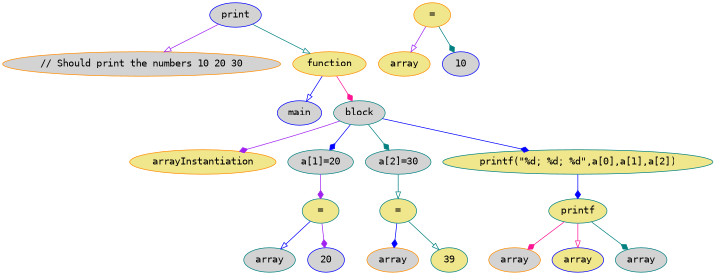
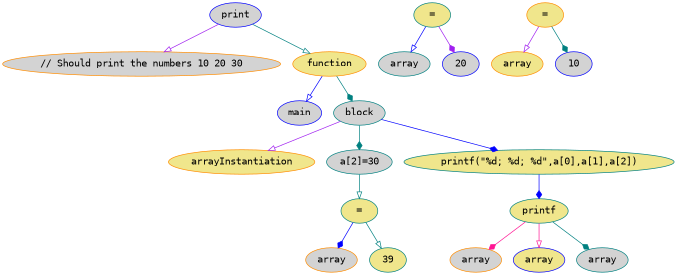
(342, 85) -> (342, 85)
(294, 136) -> (308, 135)
(321, 162) -> none
